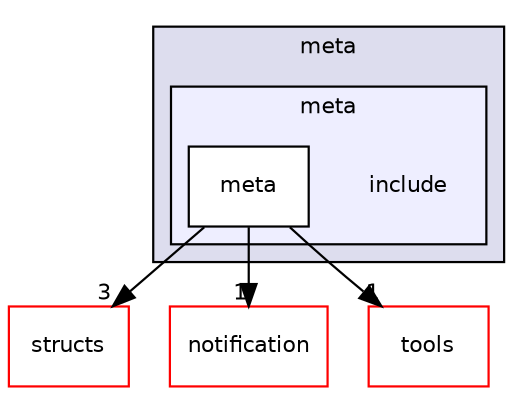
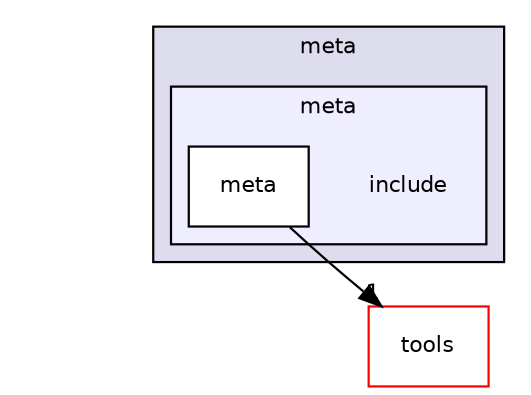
(69, 346) -> none
(249, 346) -> none
